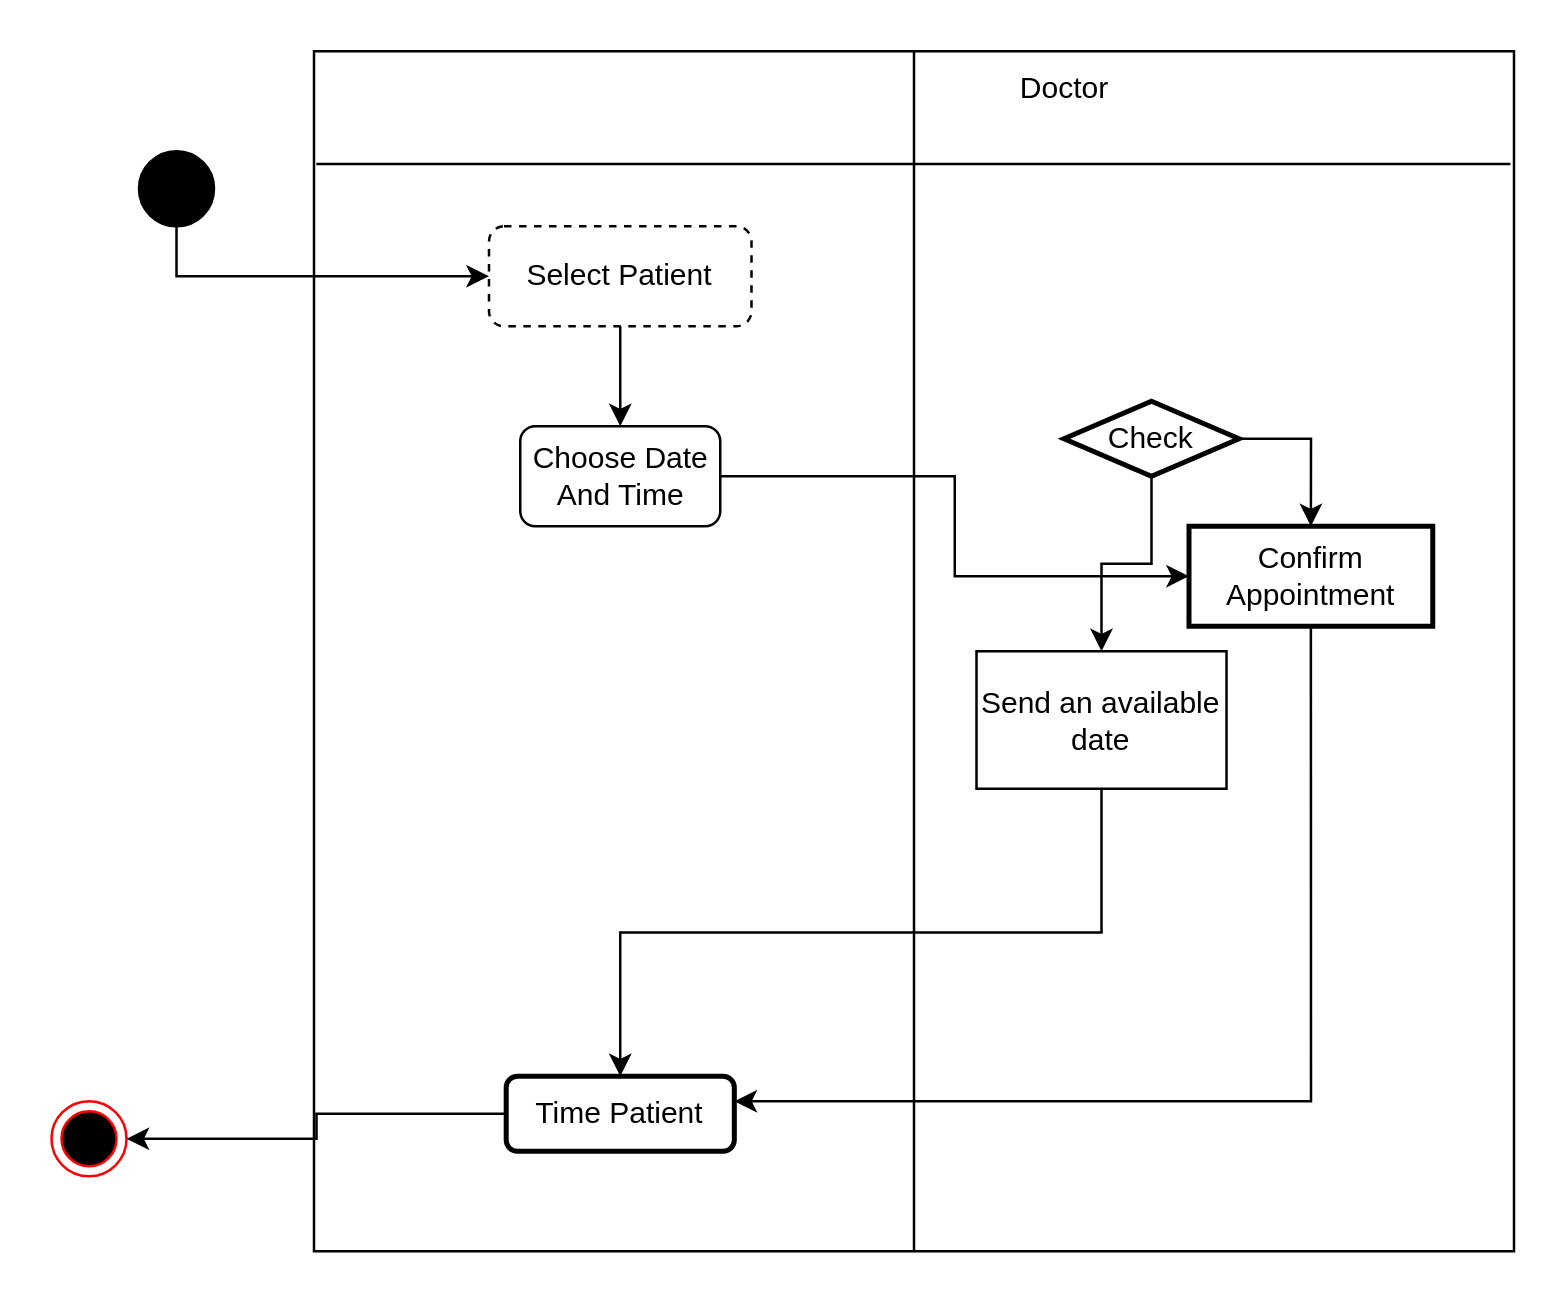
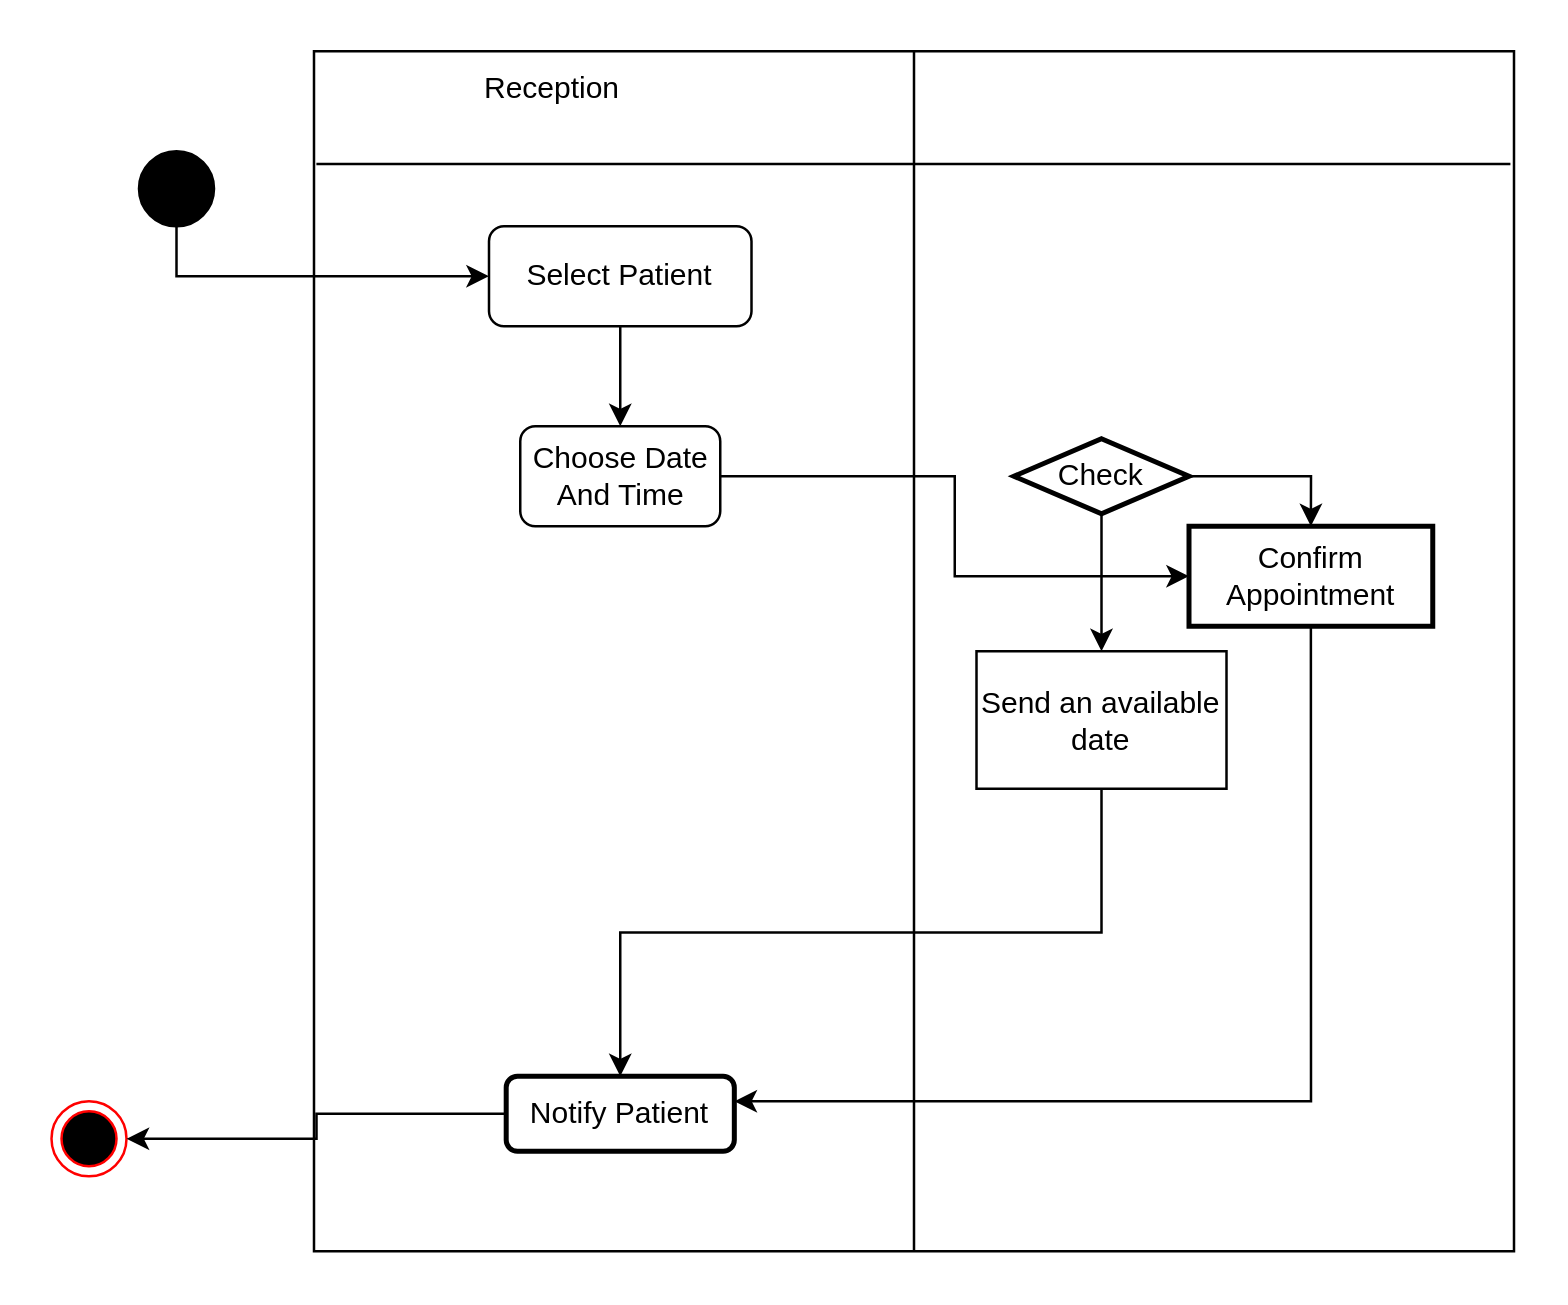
none -> (551, 89)
(1064, 89) -> none
(620, 276) -> (620, 276)
(1151, 439) -> (1101, 476)
(620, 1114) -> (620, 1114)
